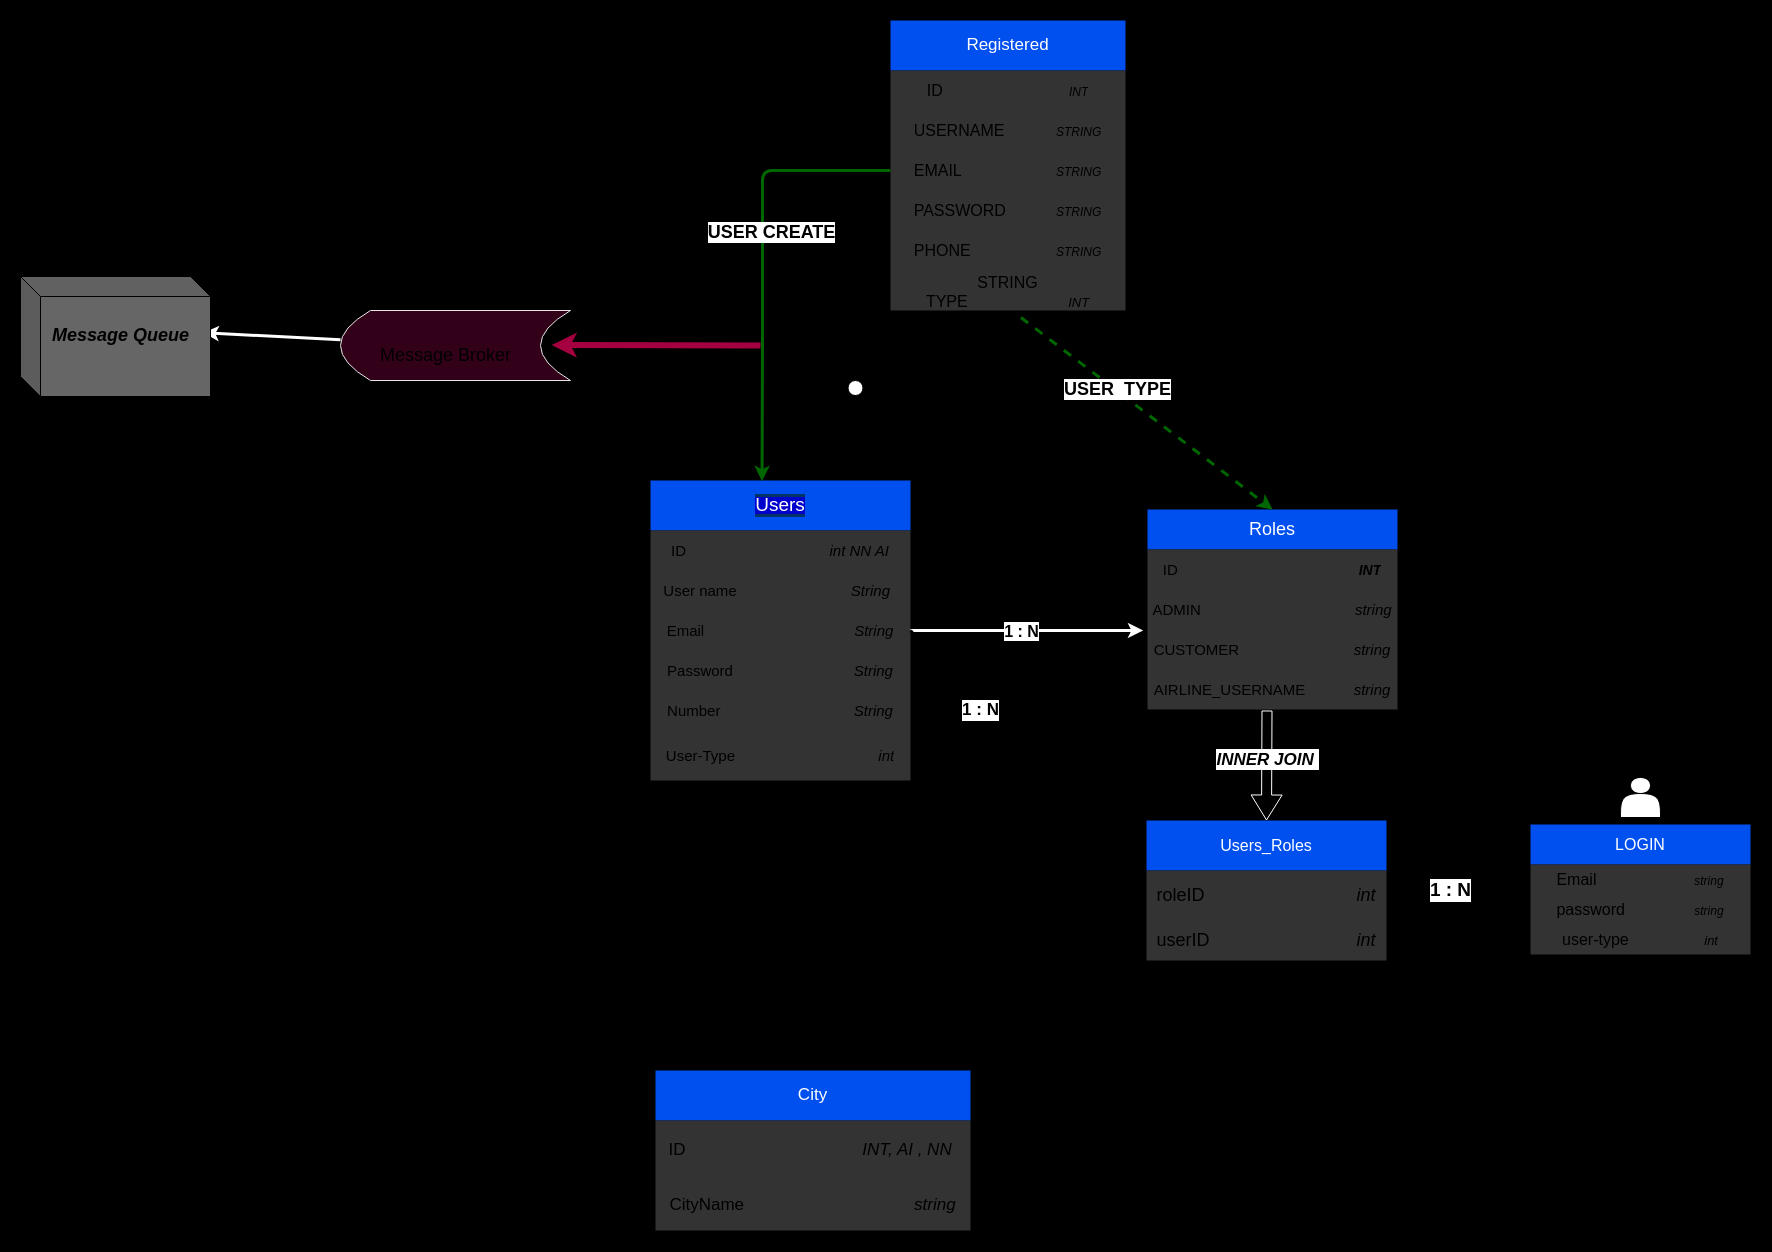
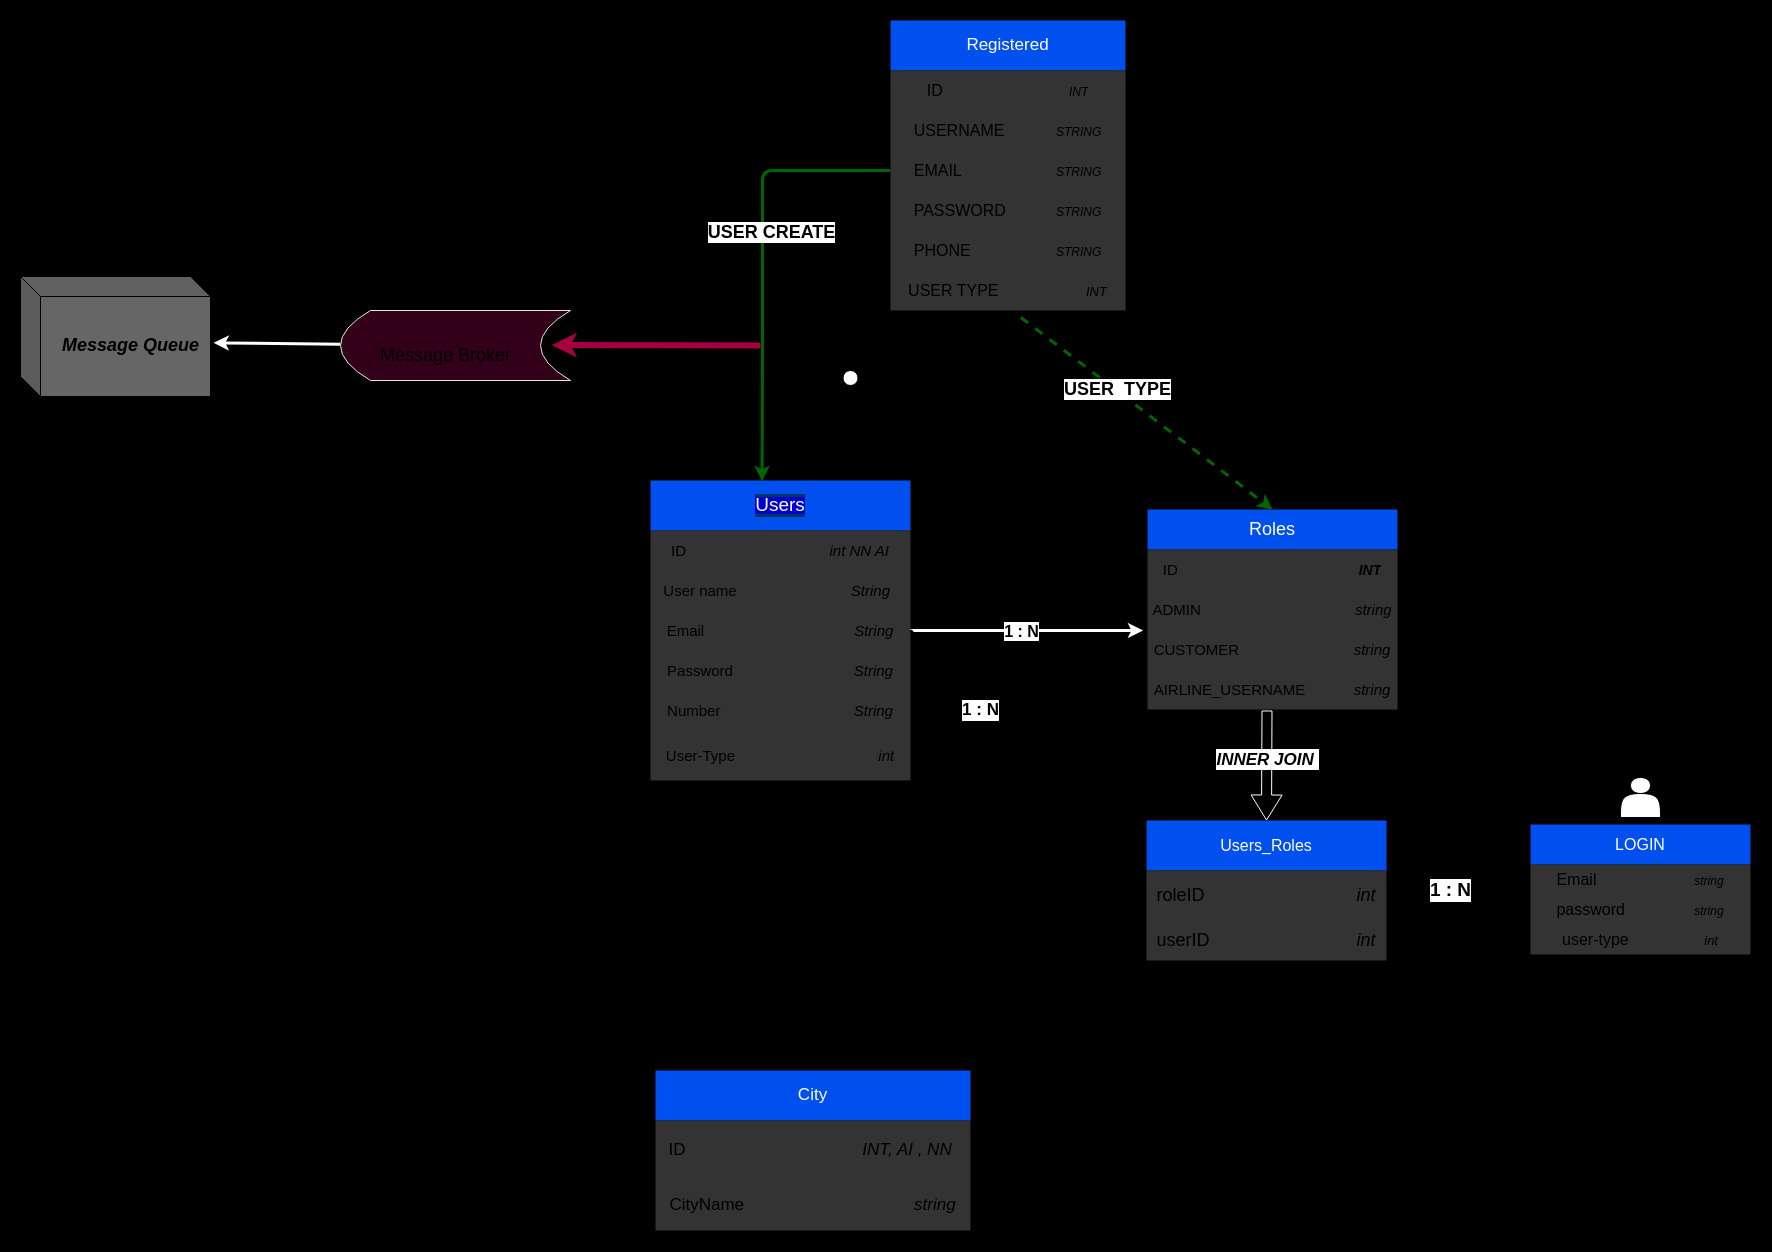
(1008, 291) -> (1008, 291)
(121, 336) -> (131, 346)
(856, 411) -> (851, 401)
